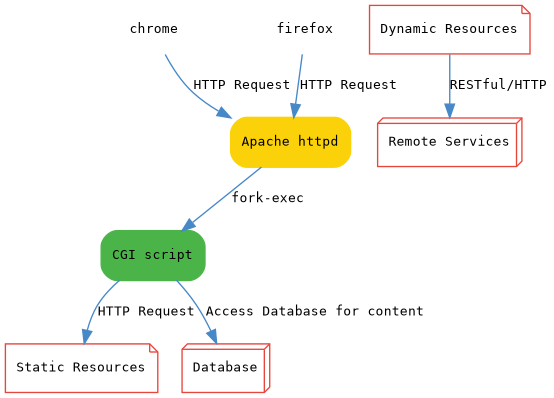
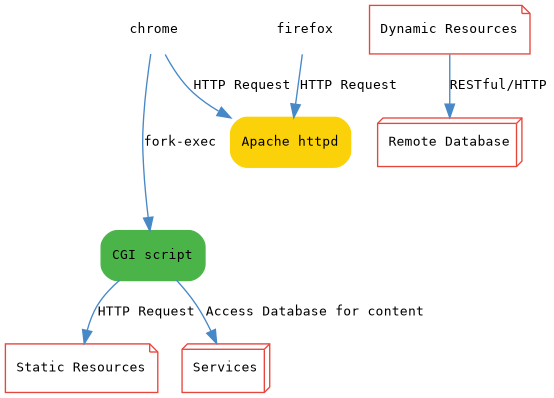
(450, 142) -> (450, 142)
(227, 195) -> (143, 136)
(226, 368) -> (226, 368)
